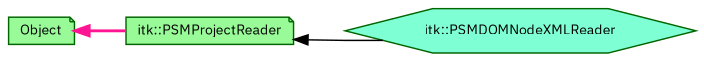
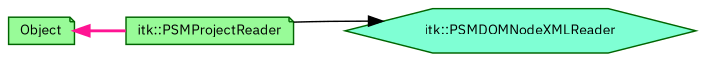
(345, 40) -> (331, 21)
